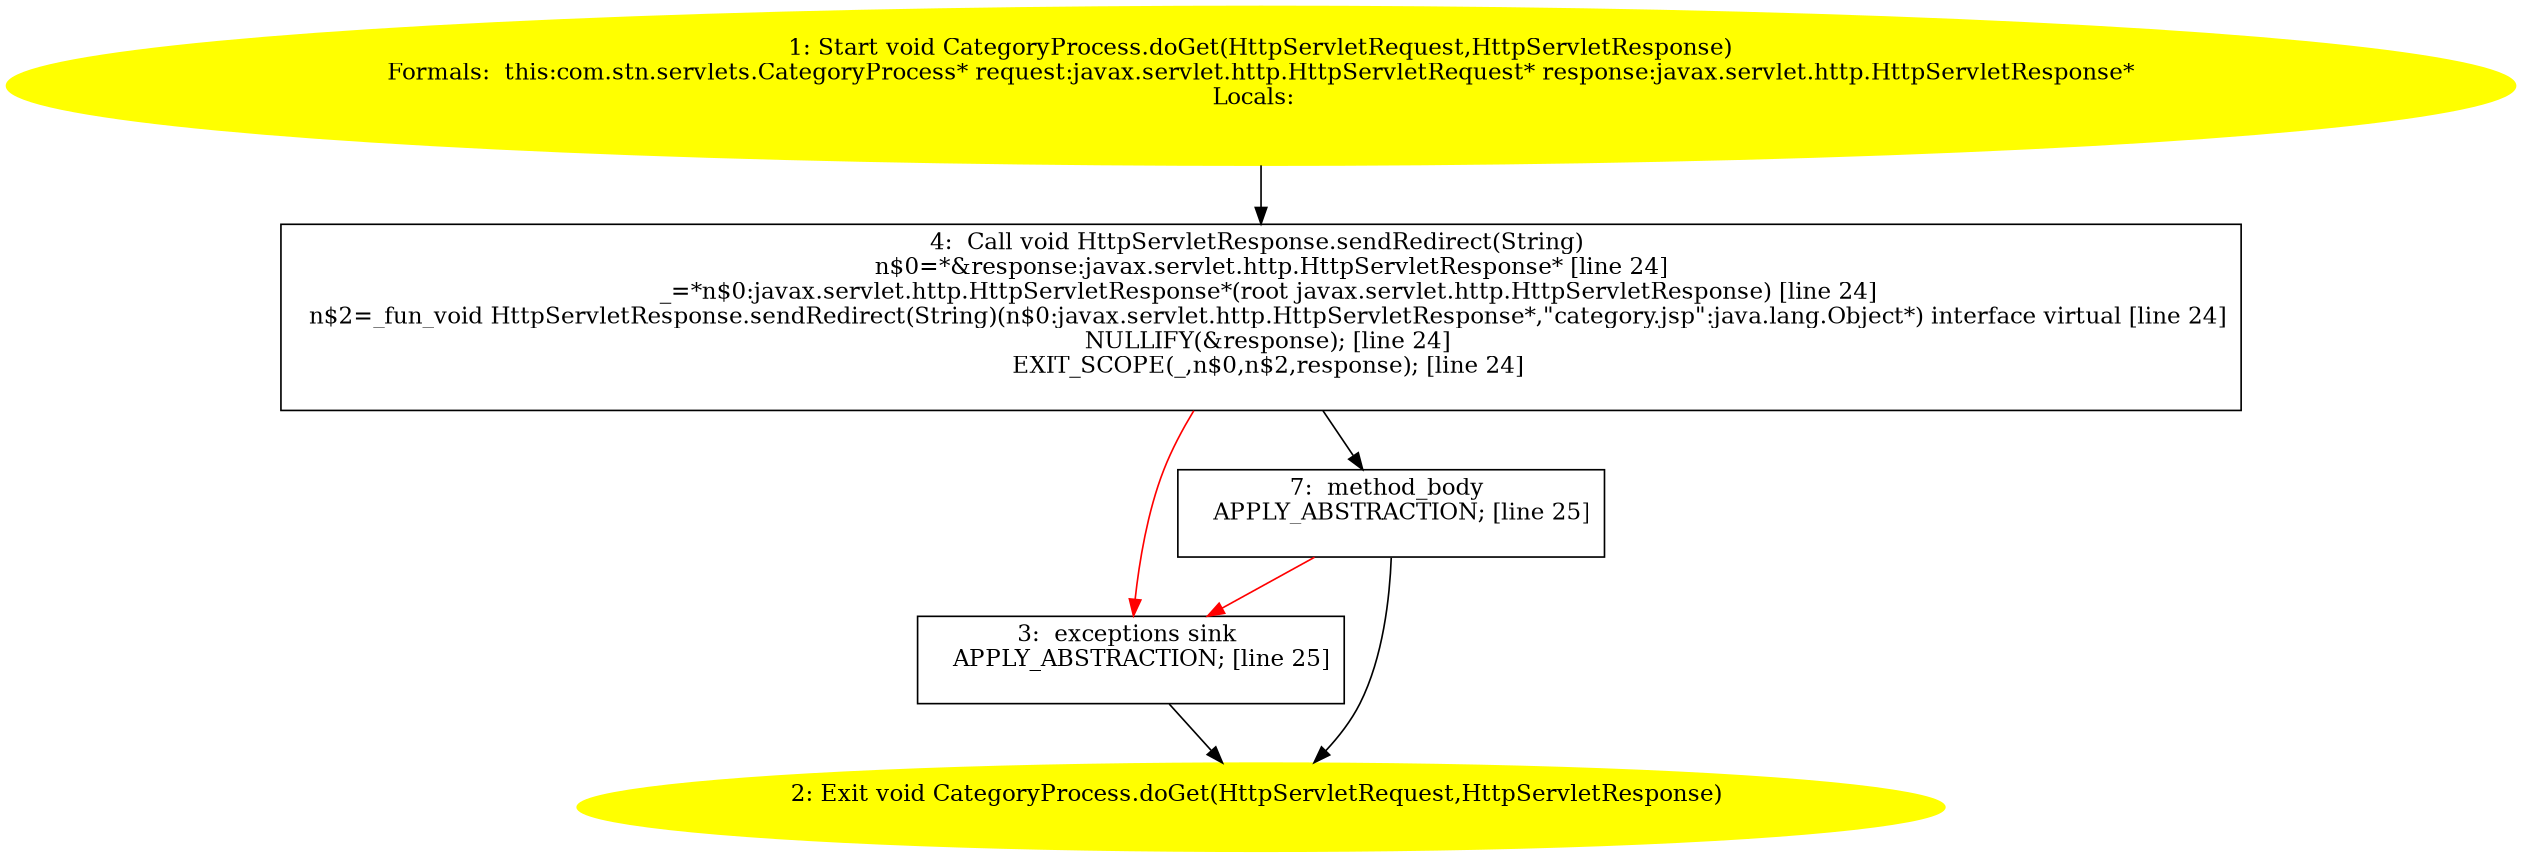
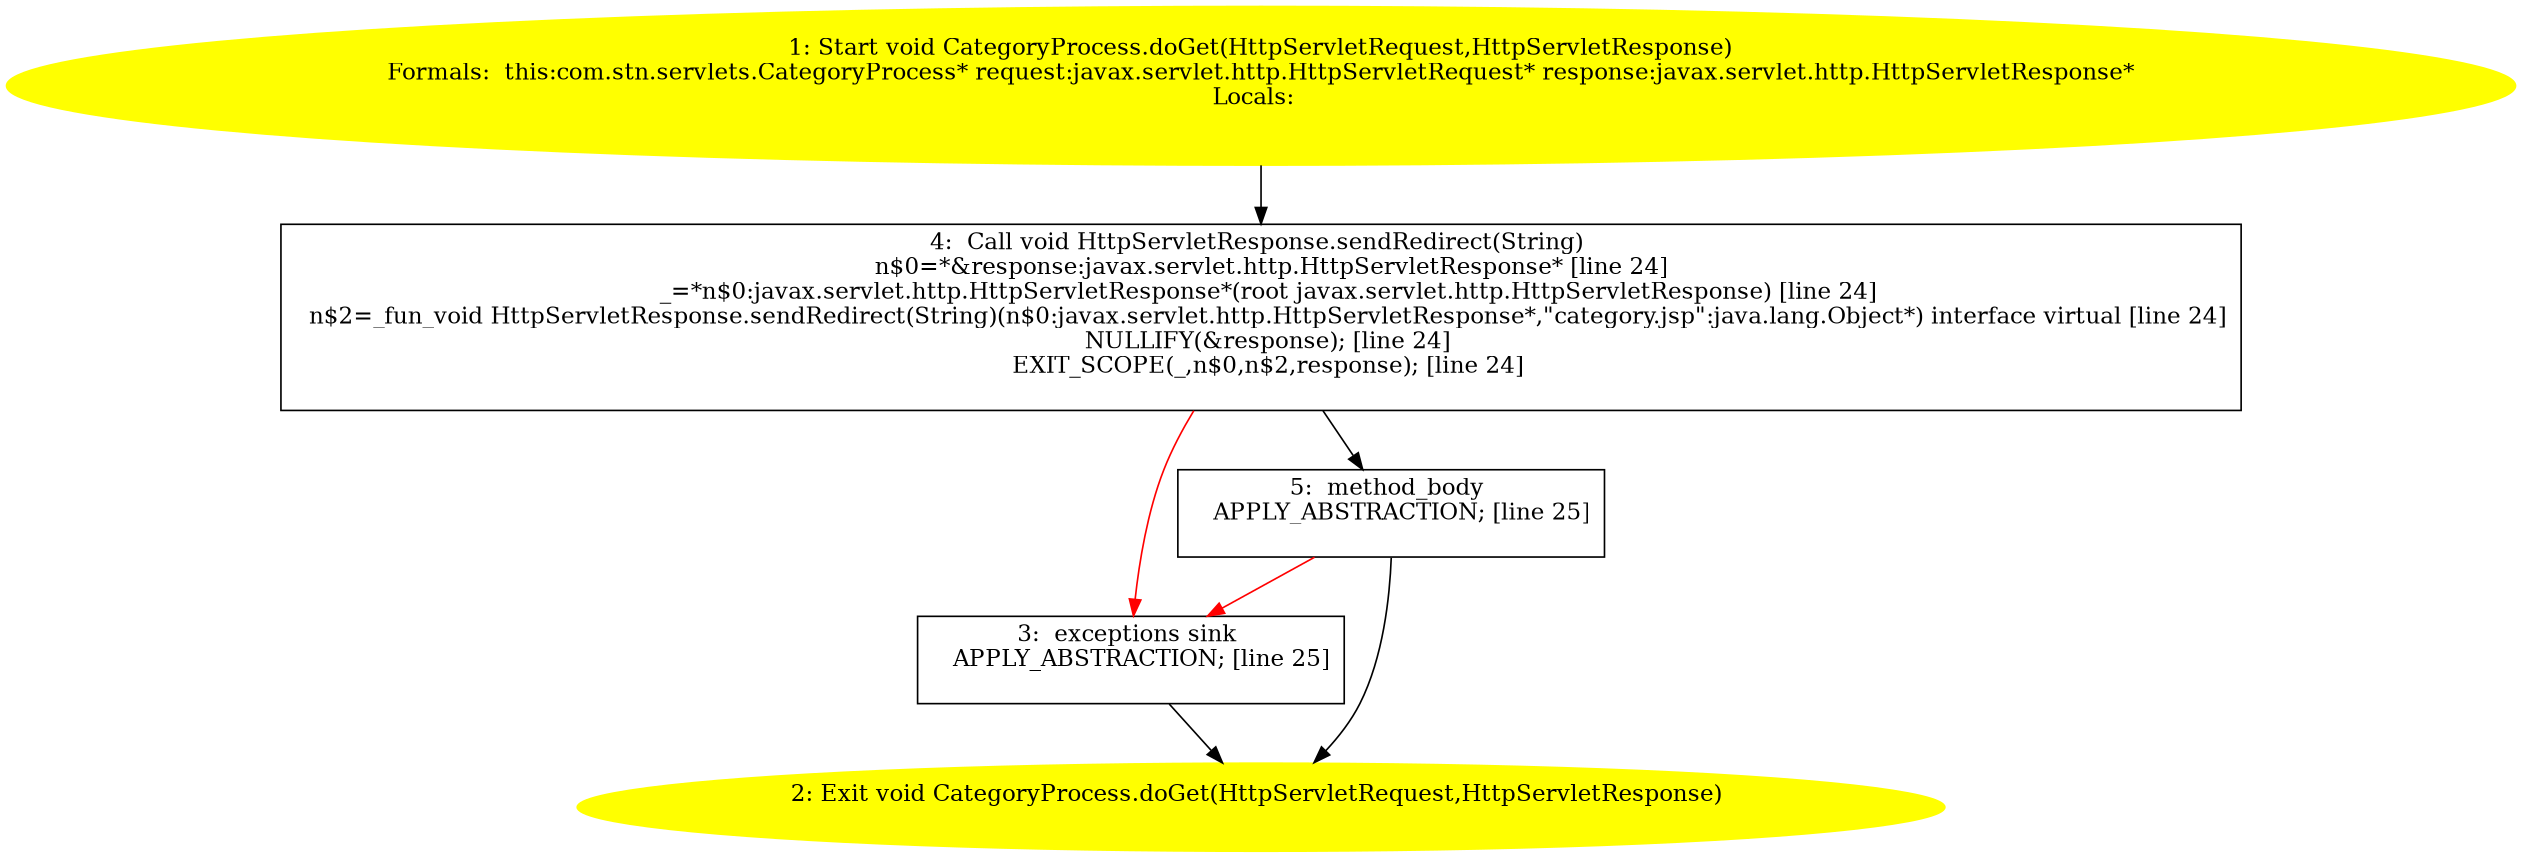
(1391, 513) -> (1391, 513)
